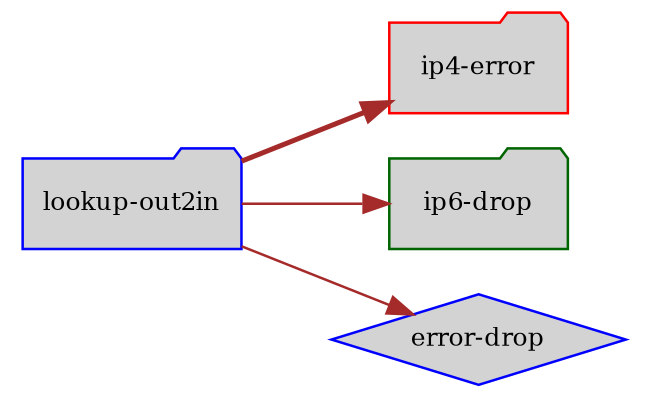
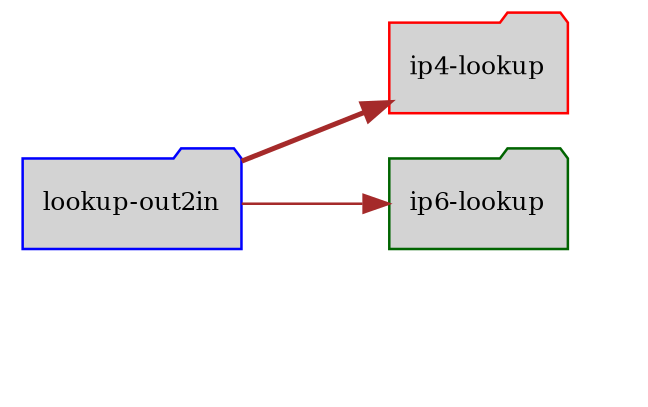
(479, 68) -> (479, 68)
(479, 204) -> (479, 204)
(479, 340) -> none
